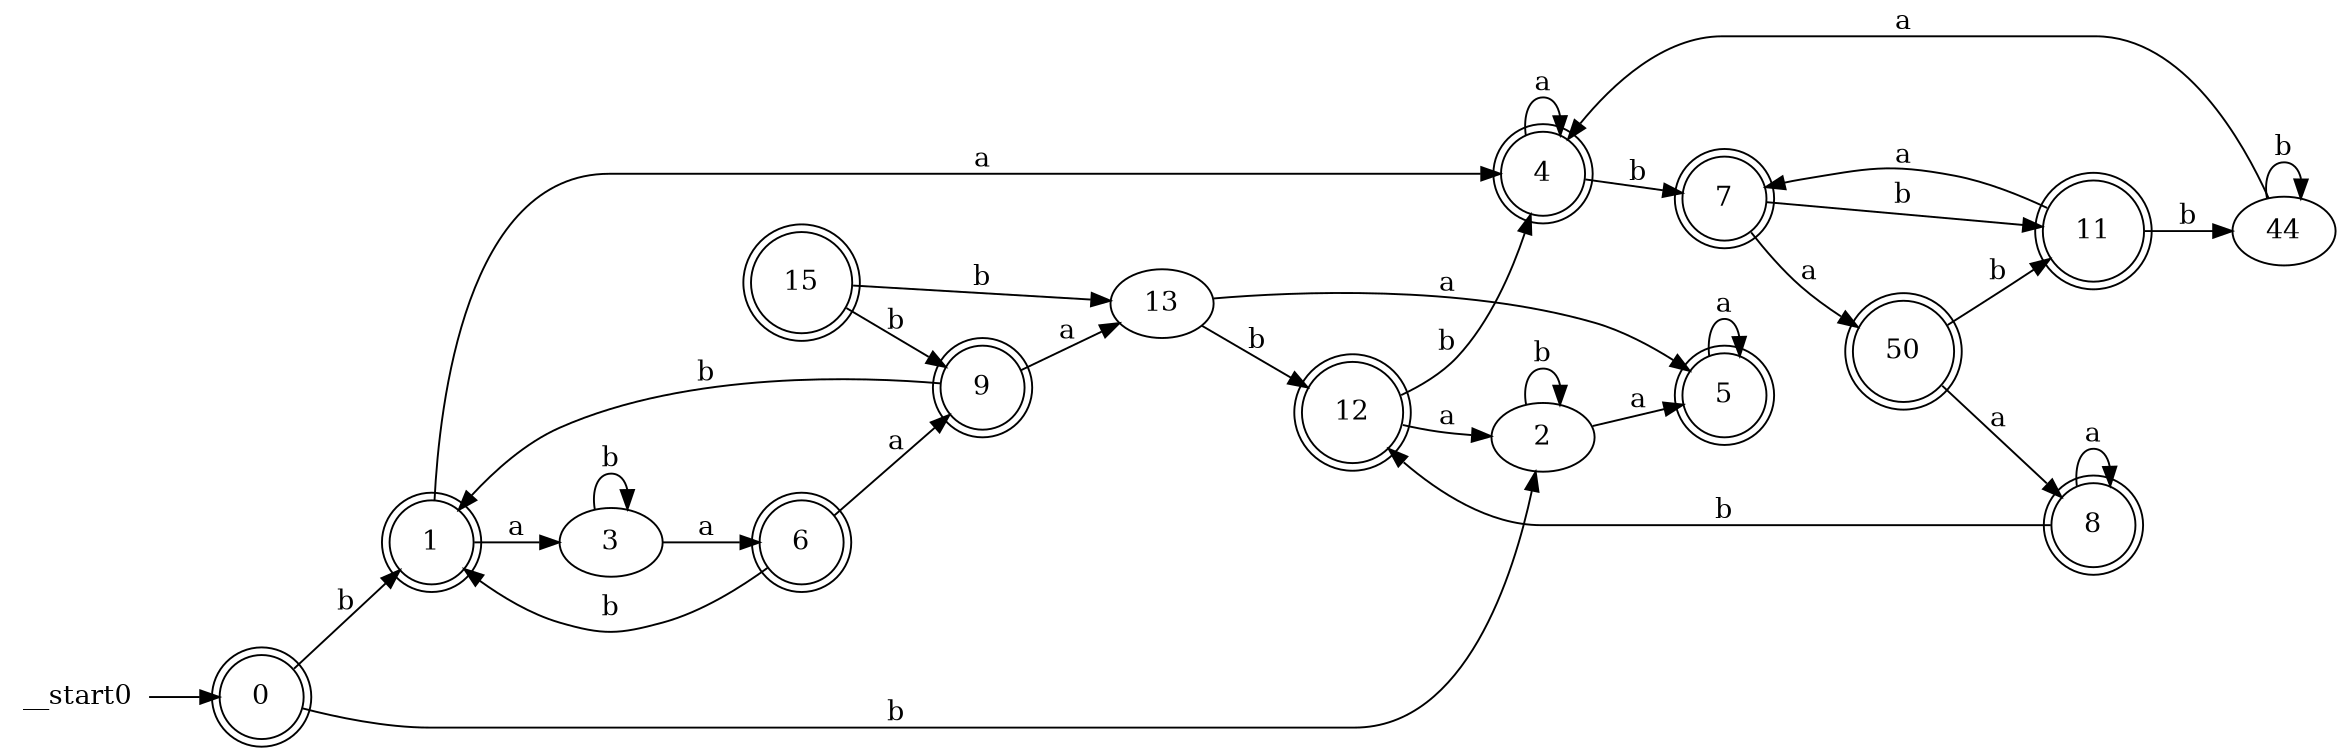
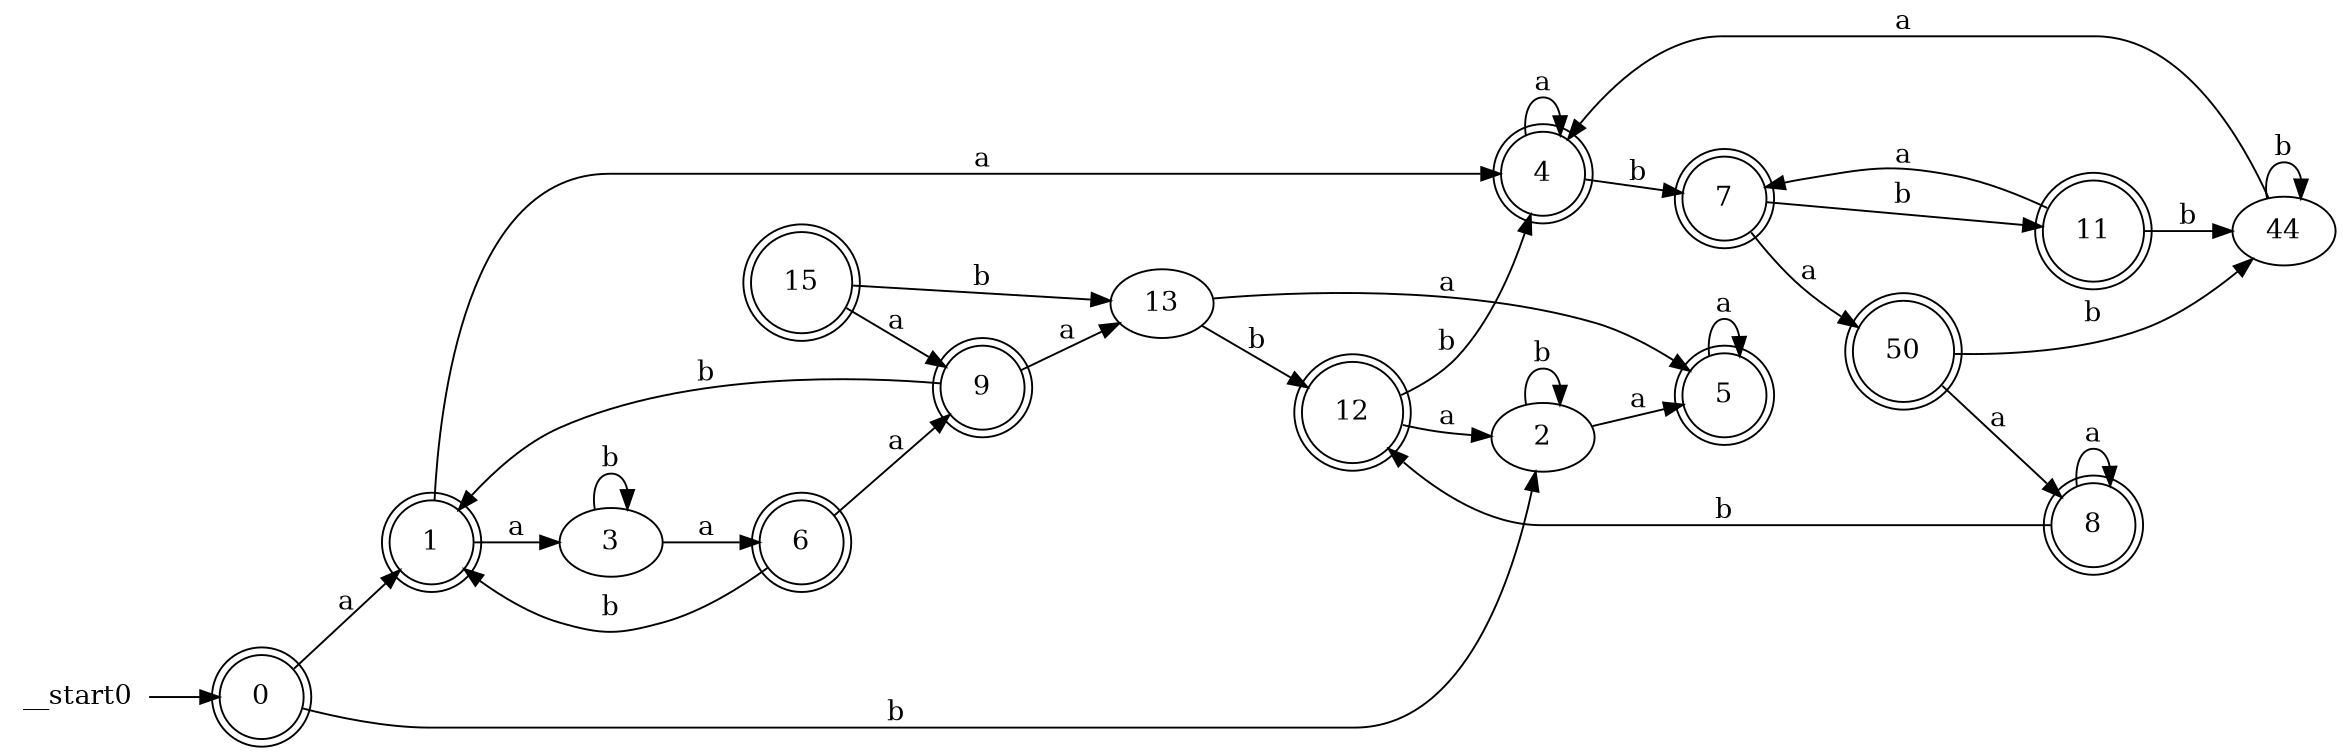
(1991, 298) -> (2105, 340)
(897, 322) -> (897, 322)
(347, 603) -> (347, 603)
